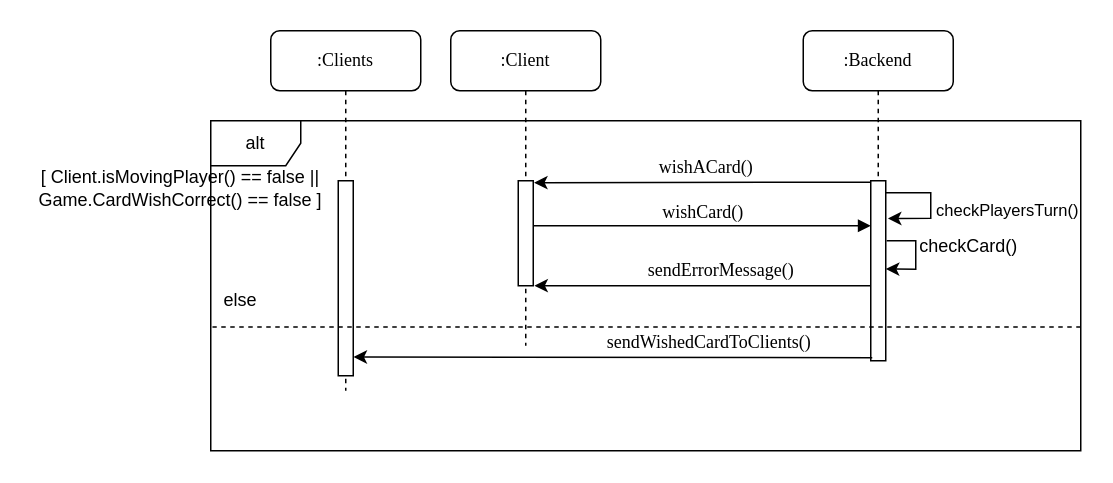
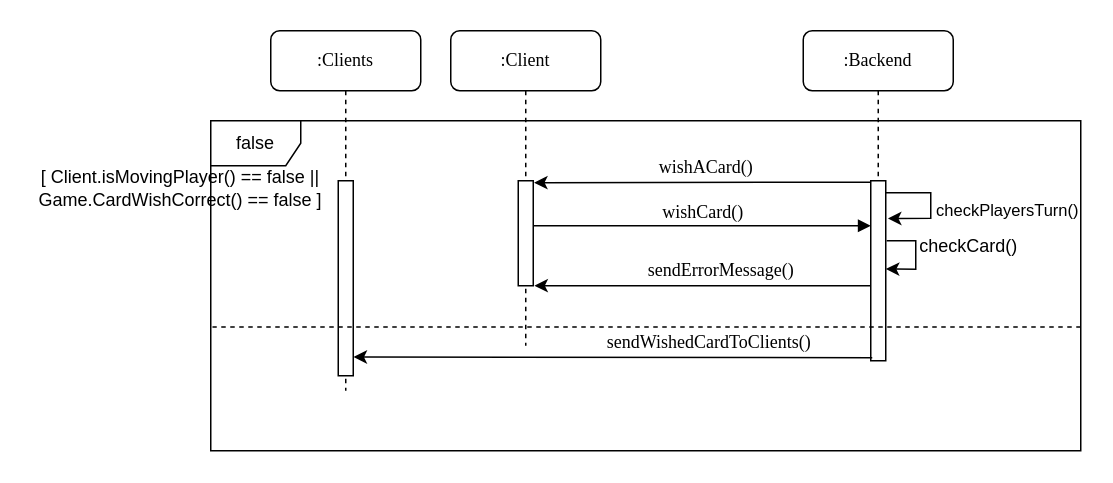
(256, 143) -> (256, 143)
(241, 301) -> none
